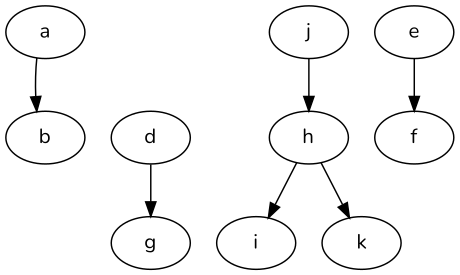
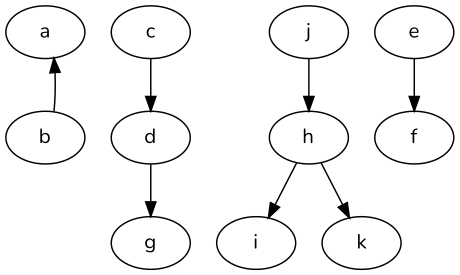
none -> (151, 32)
(36, 77) -> (55, 92)
